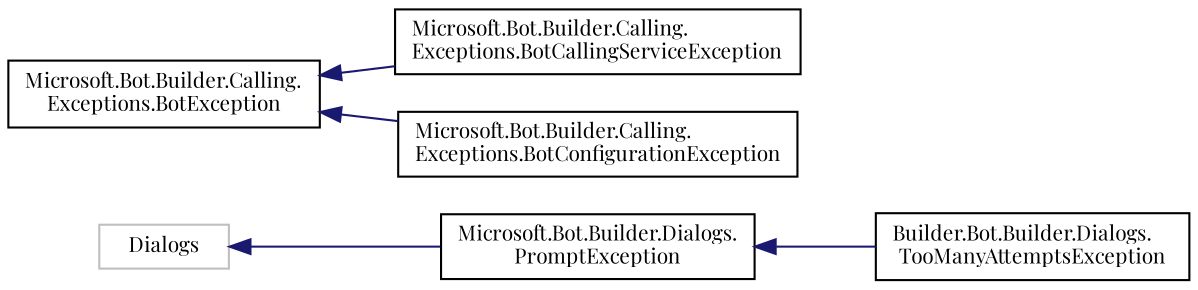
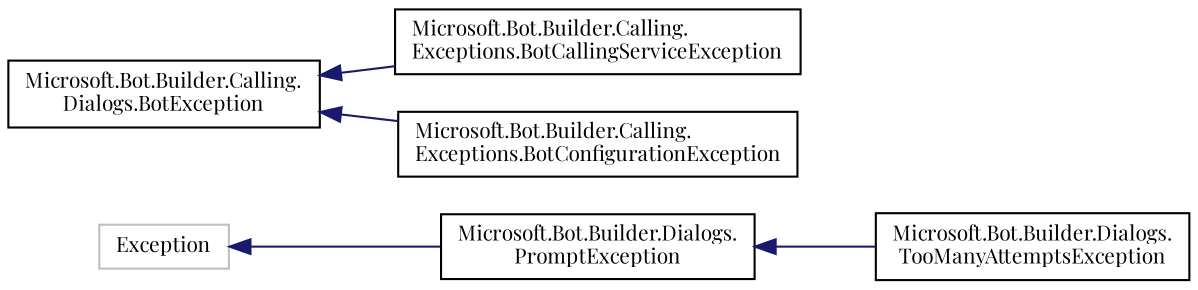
(164, 94) -> (164, 94)
(164, 247) -> (164, 247)
(1033, 247) -> (1033, 247)
